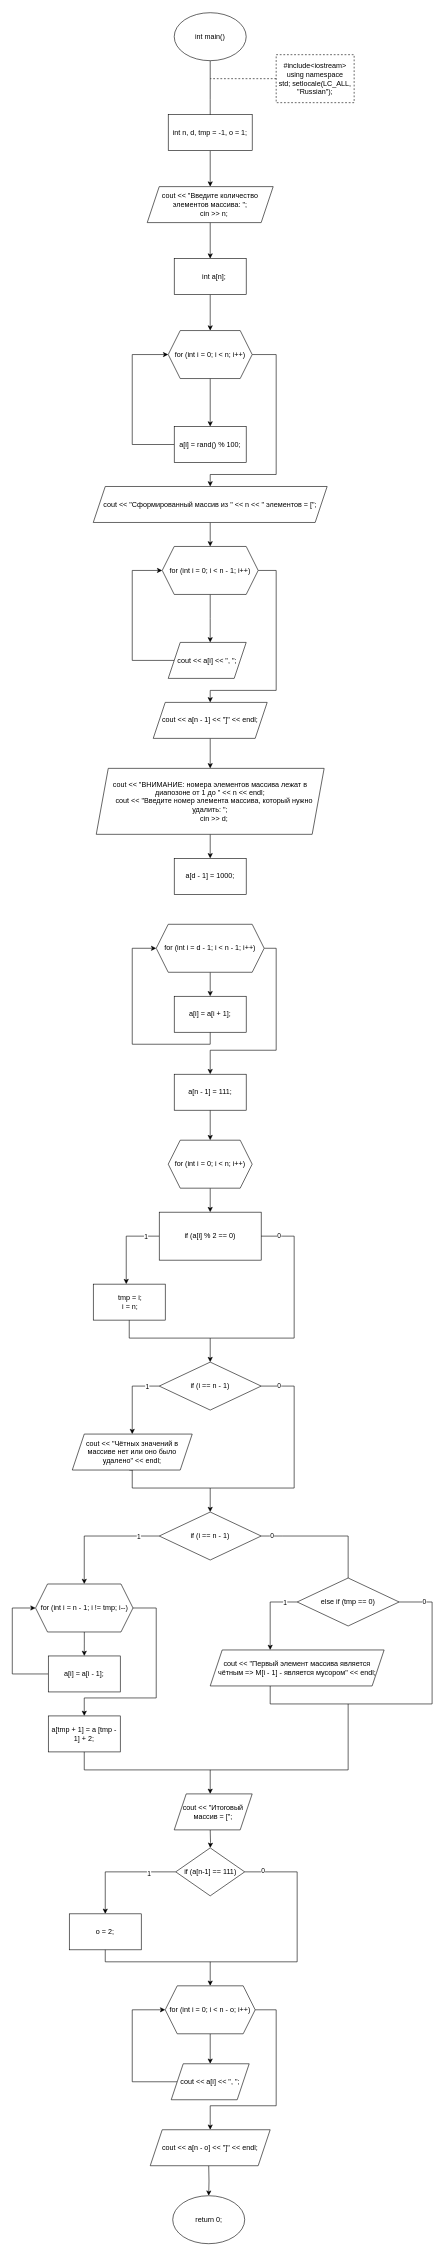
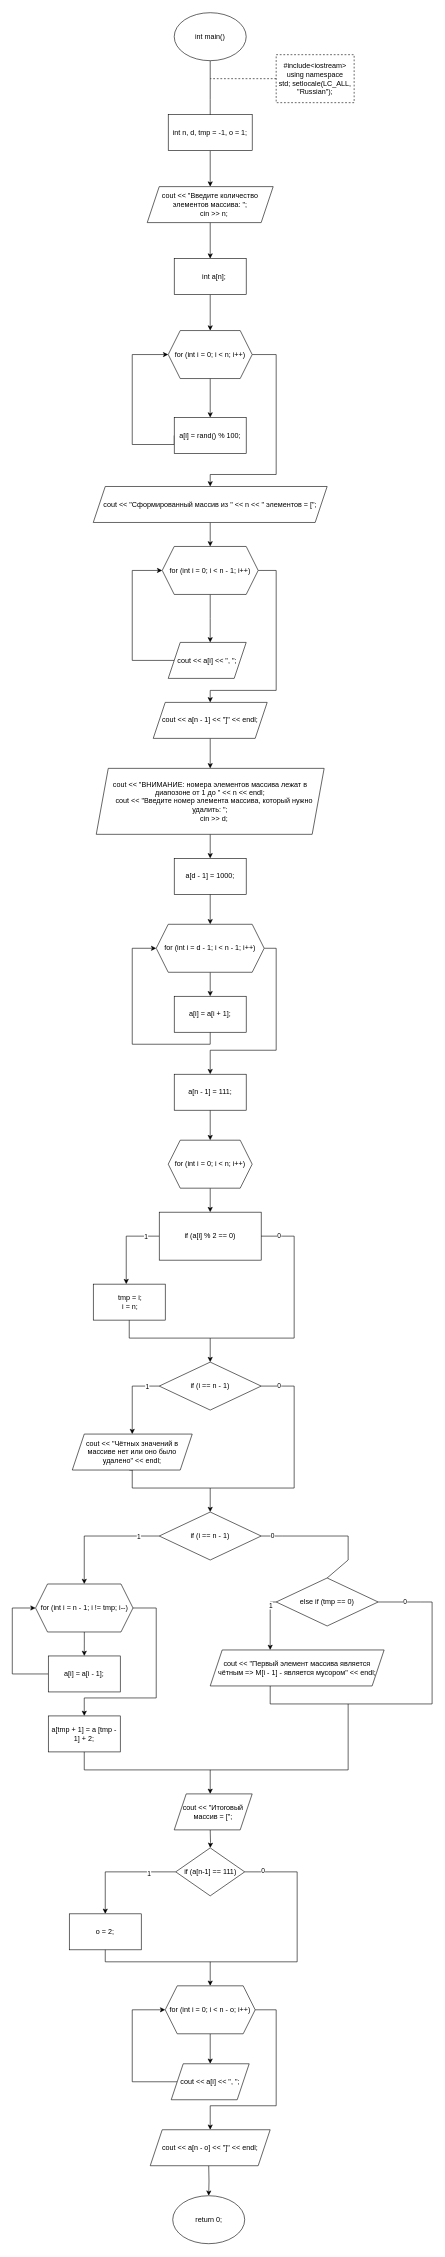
(210, 444) -> (210, 435)
none -> (210, 918)
(348, 1602) -> (327, 1602)
